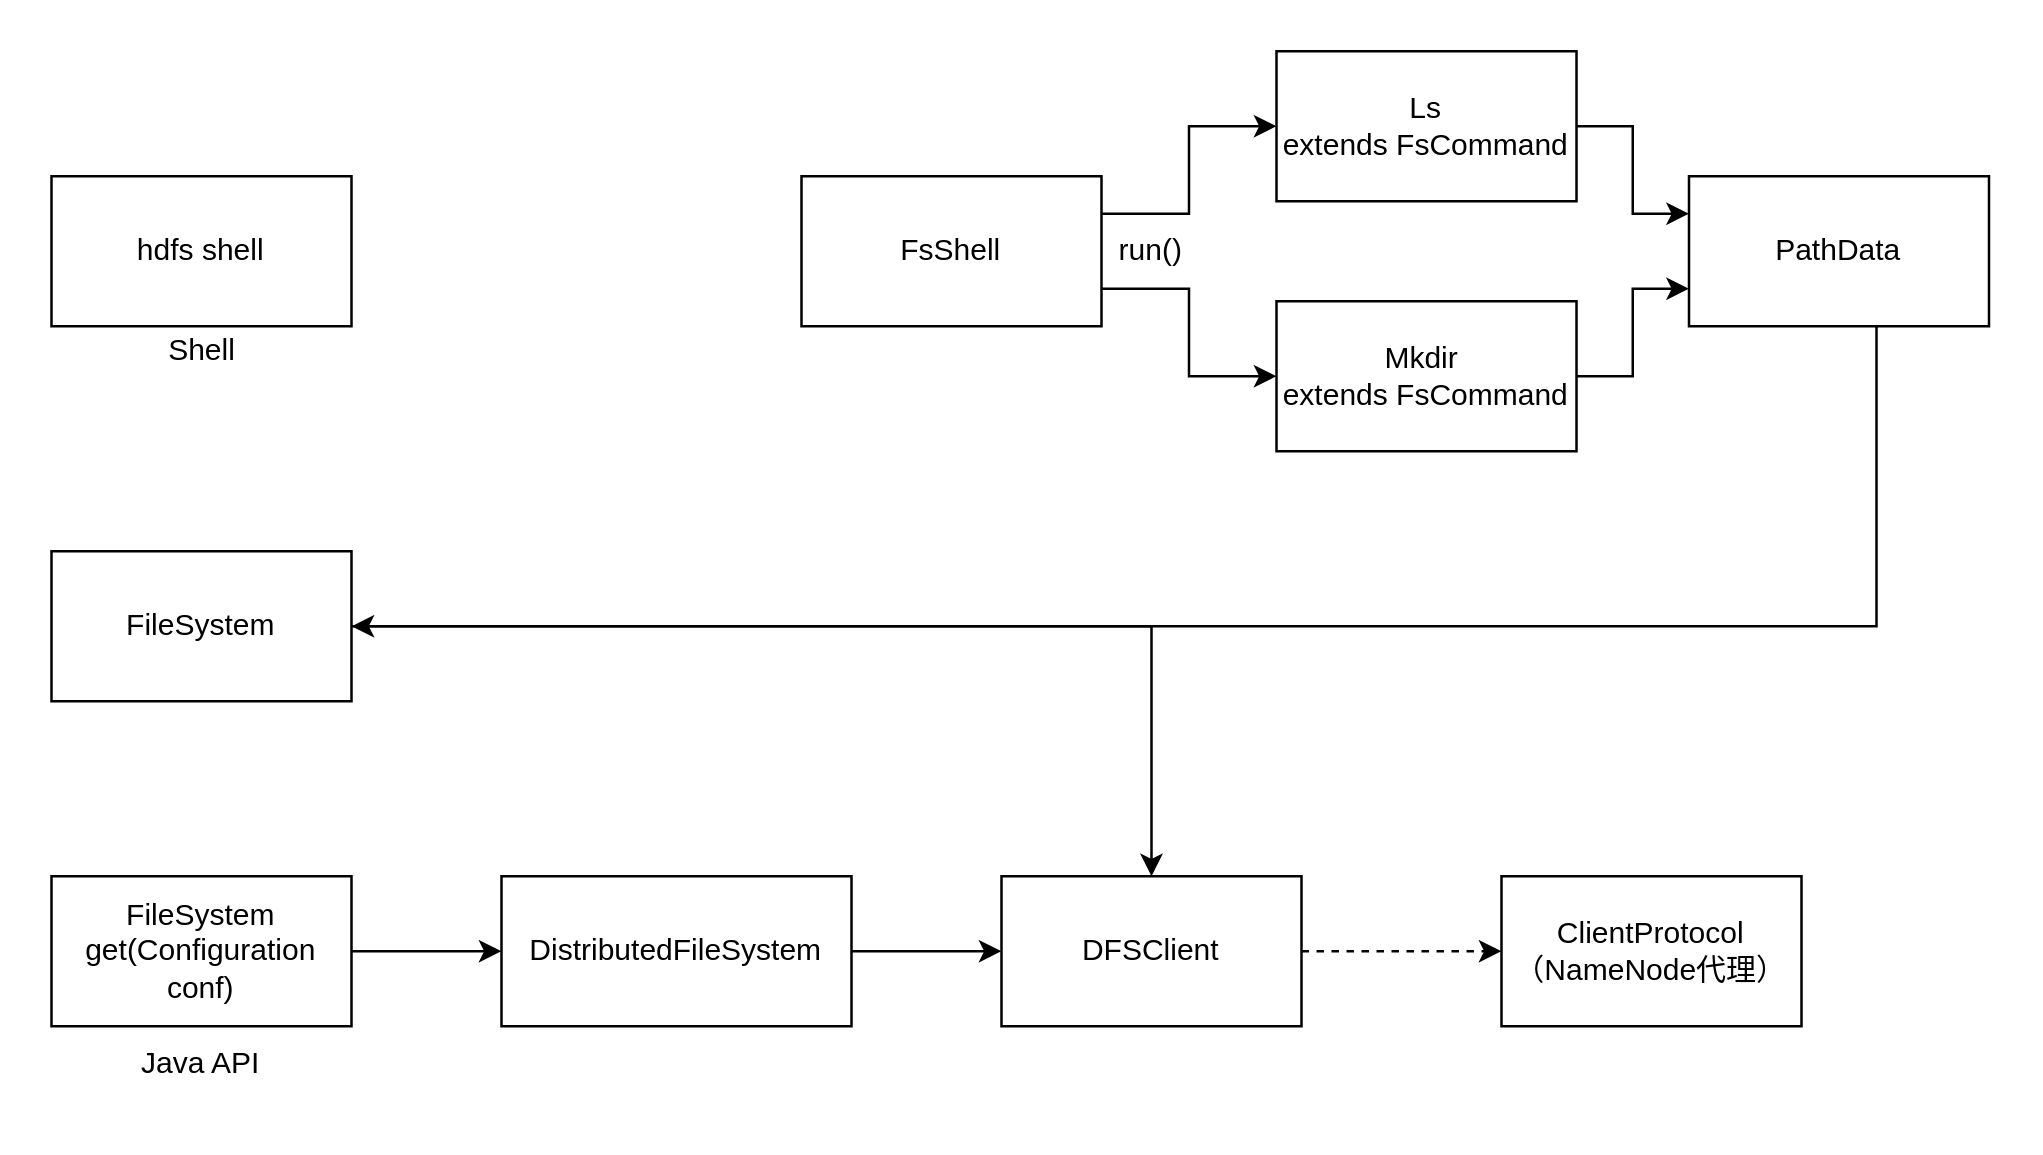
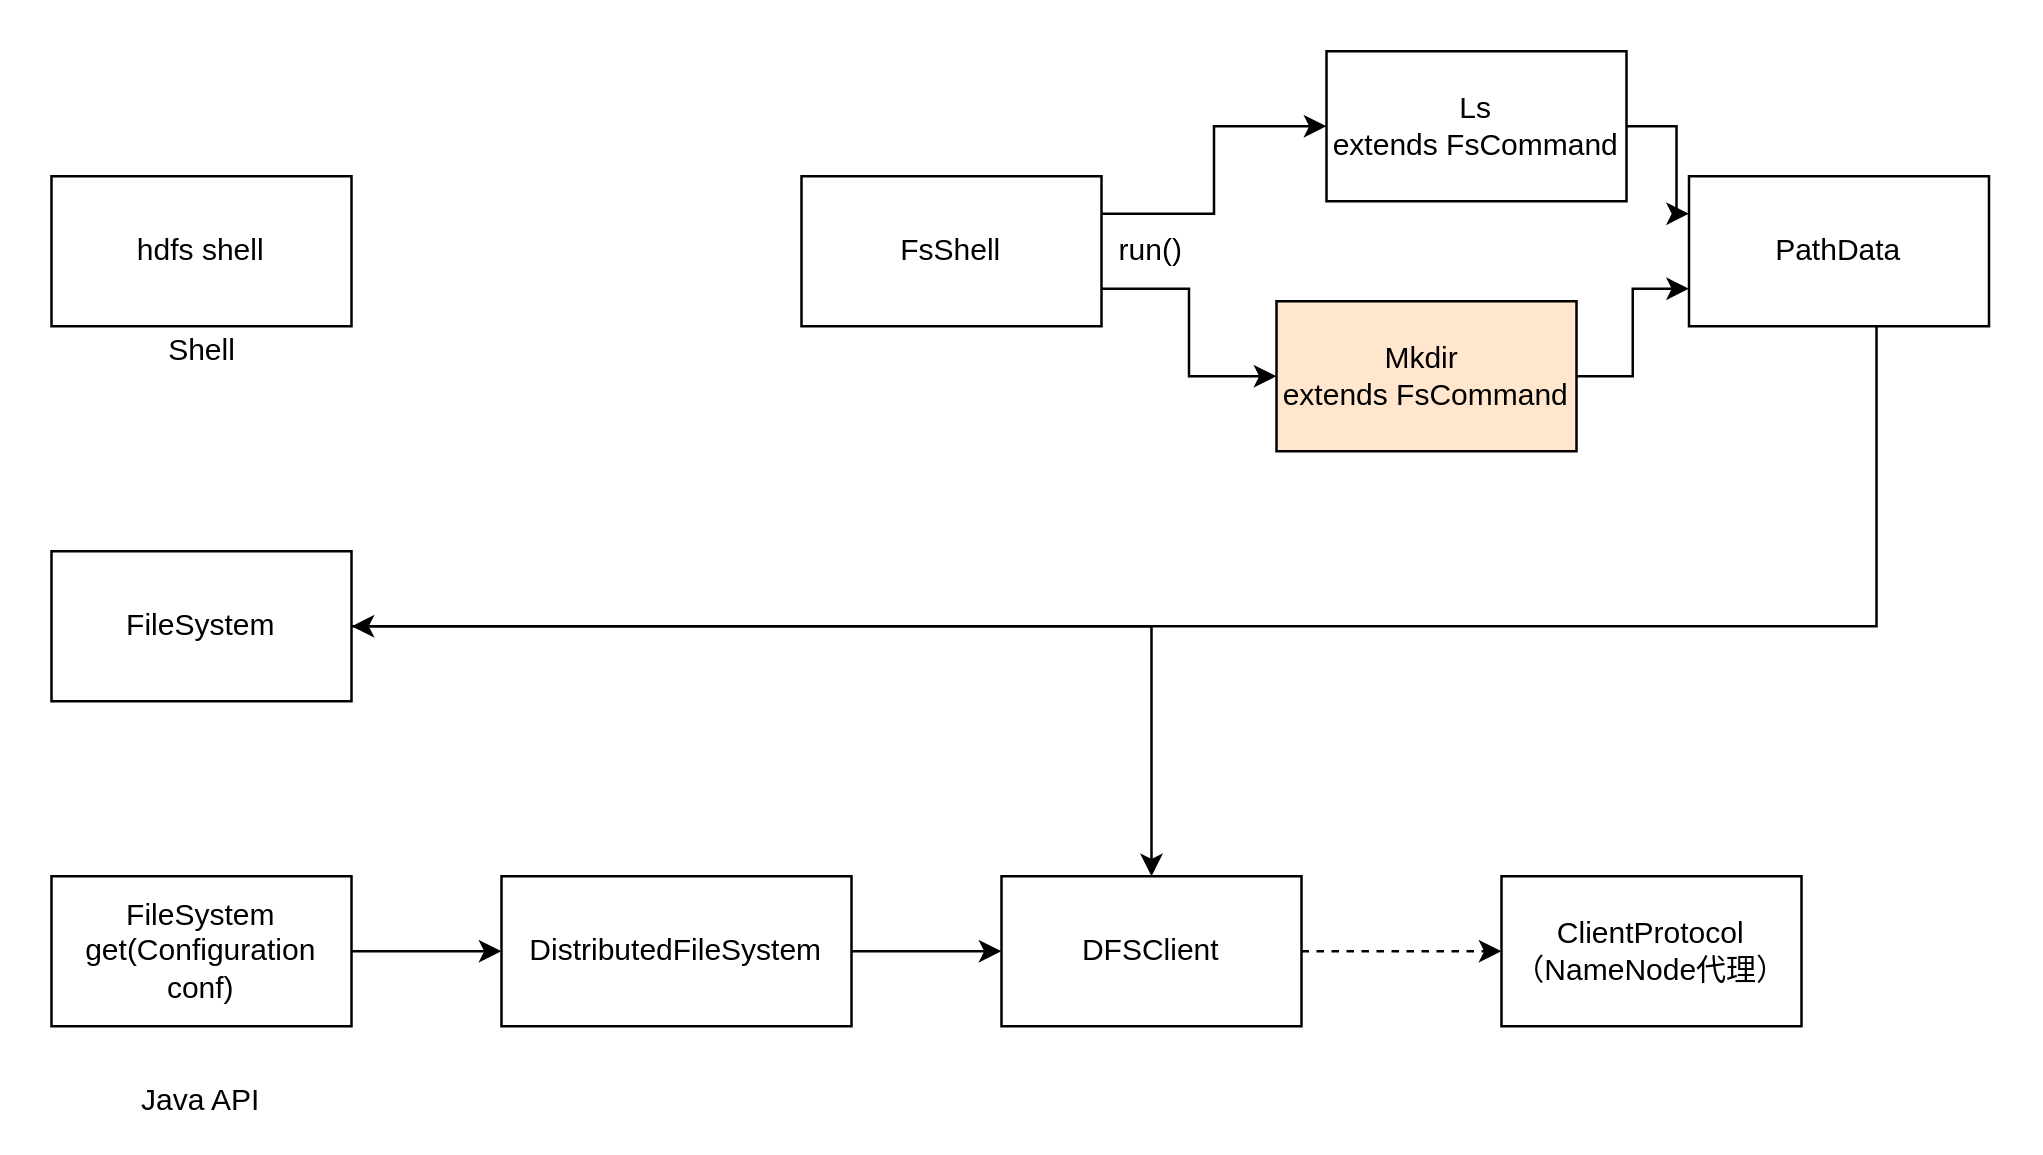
(1426, 126) -> (1476, 126)
(1426, 376) -> (1426, 376)
(201, 1064) -> (201, 1101)
